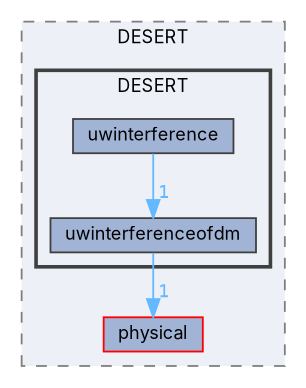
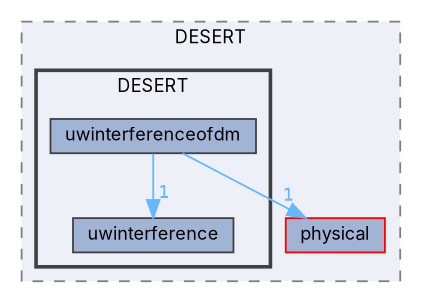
(153, 177) -> (153, 177)
